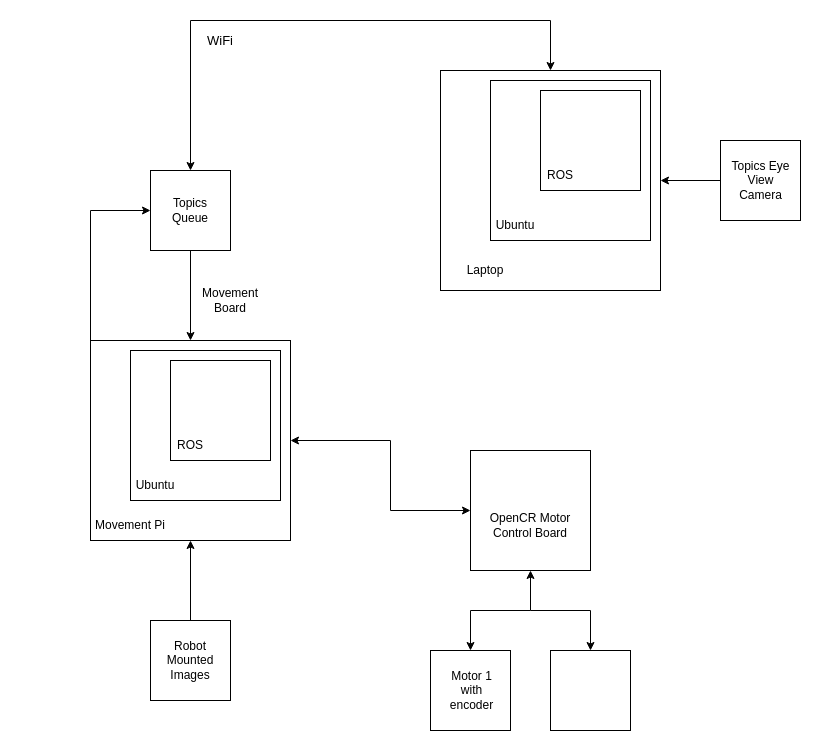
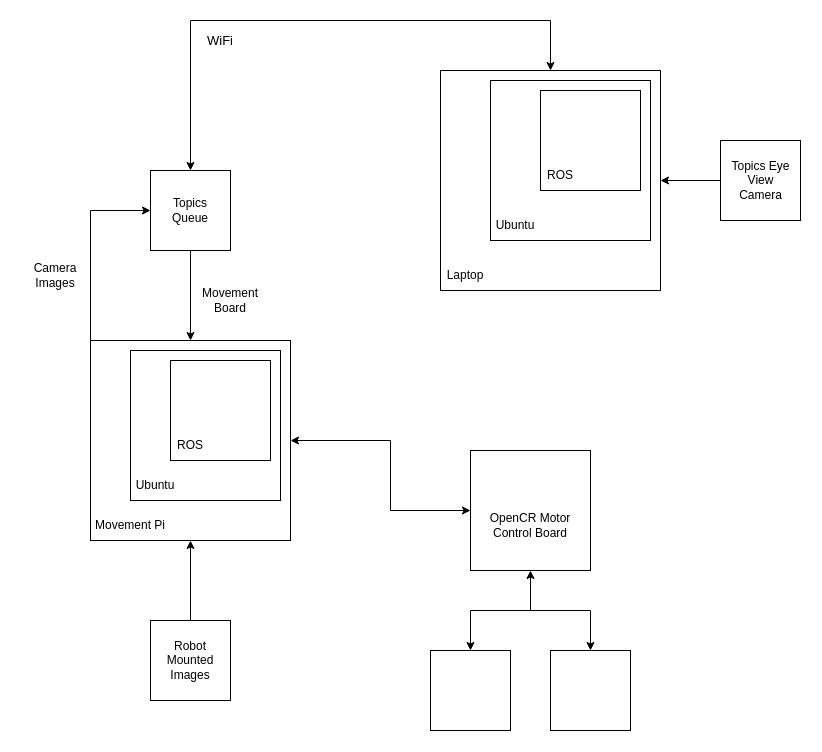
(486, 271) -> (466, 276)
none -> (56, 276)
(472, 691) -> none
